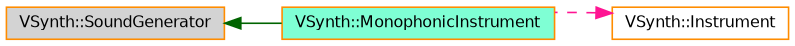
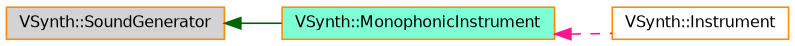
(575, 12) -> (592, 34)
